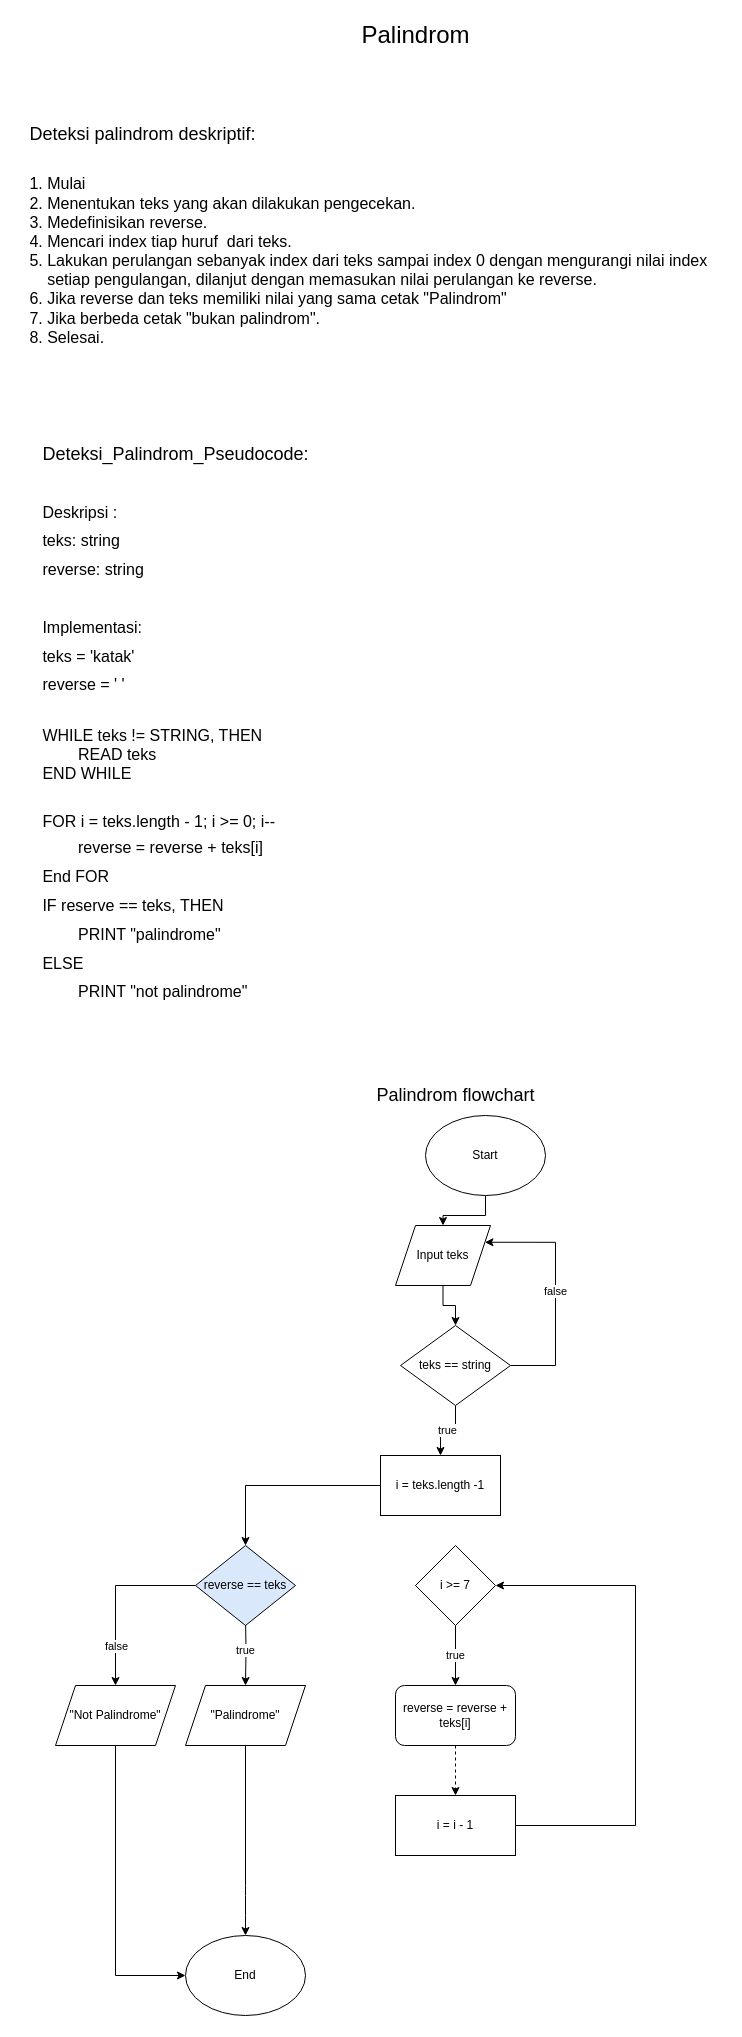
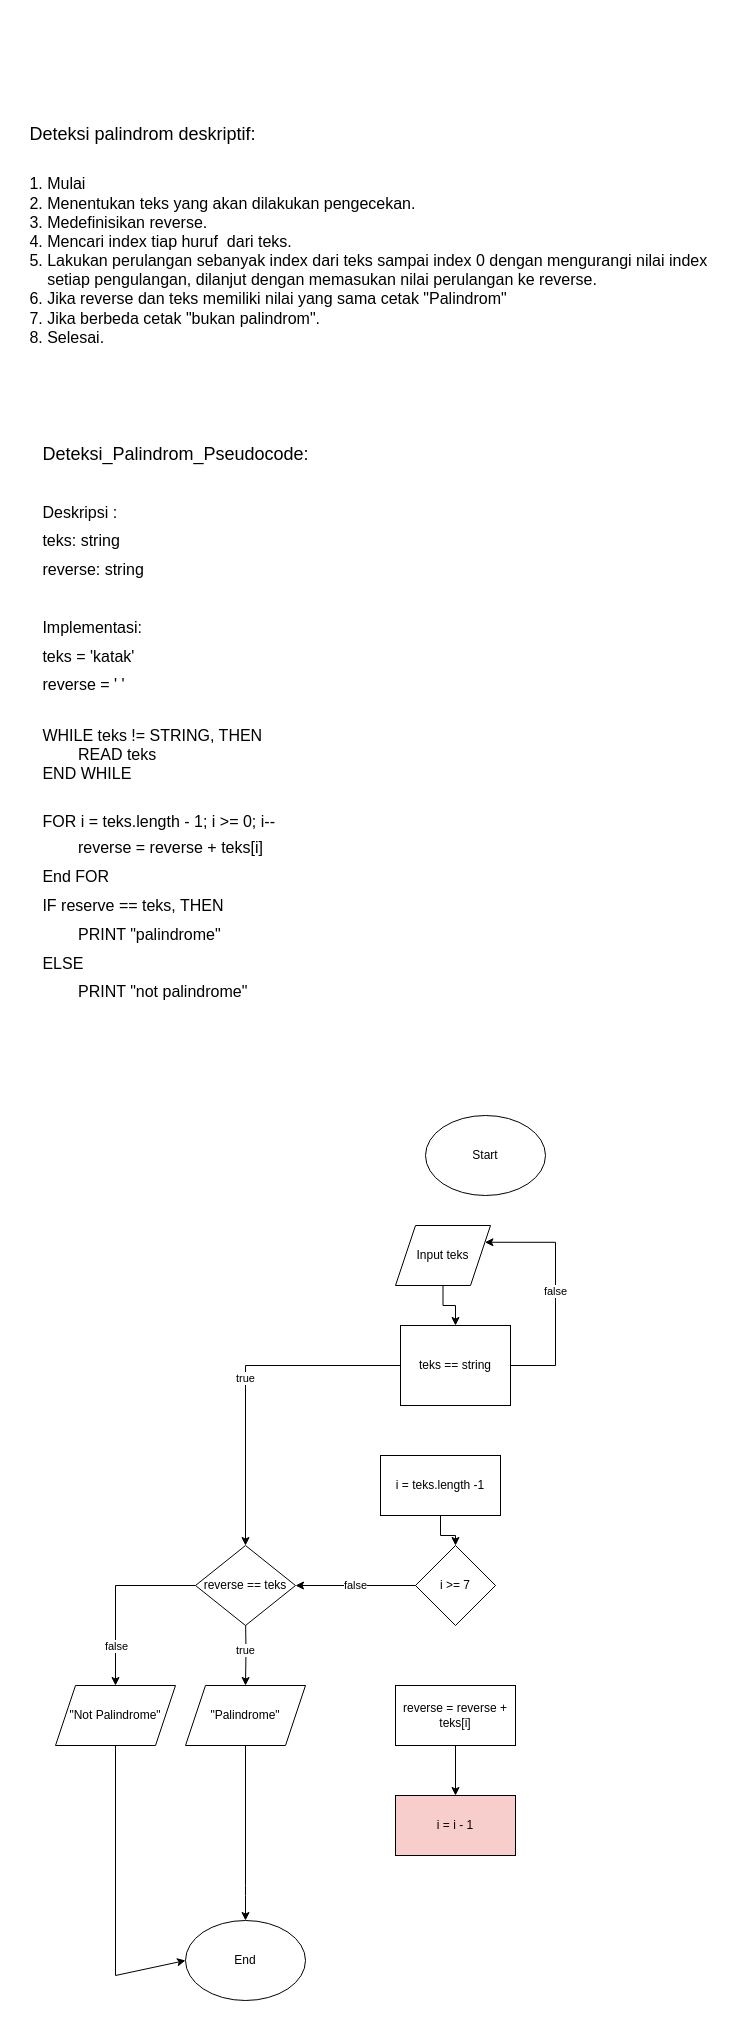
(416, 36) -> none
(456, 1096) -> none
(473, 1216) -> none
(456, 1366) -> (456, 1366)
(452, 1431) -> (265, 1366)
(315, 1486) -> (441, 1535)
(246, 1586) -> (246, 1586)
none -> (359, 1586)
(456, 1652) -> none
(636, 1700) -> none
(456, 1716) -> (456, 1716)
(456, 1767) -> (456, 1767)
(456, 1826) -> (456, 1826)
(246, 1976) -> (246, 1961)
